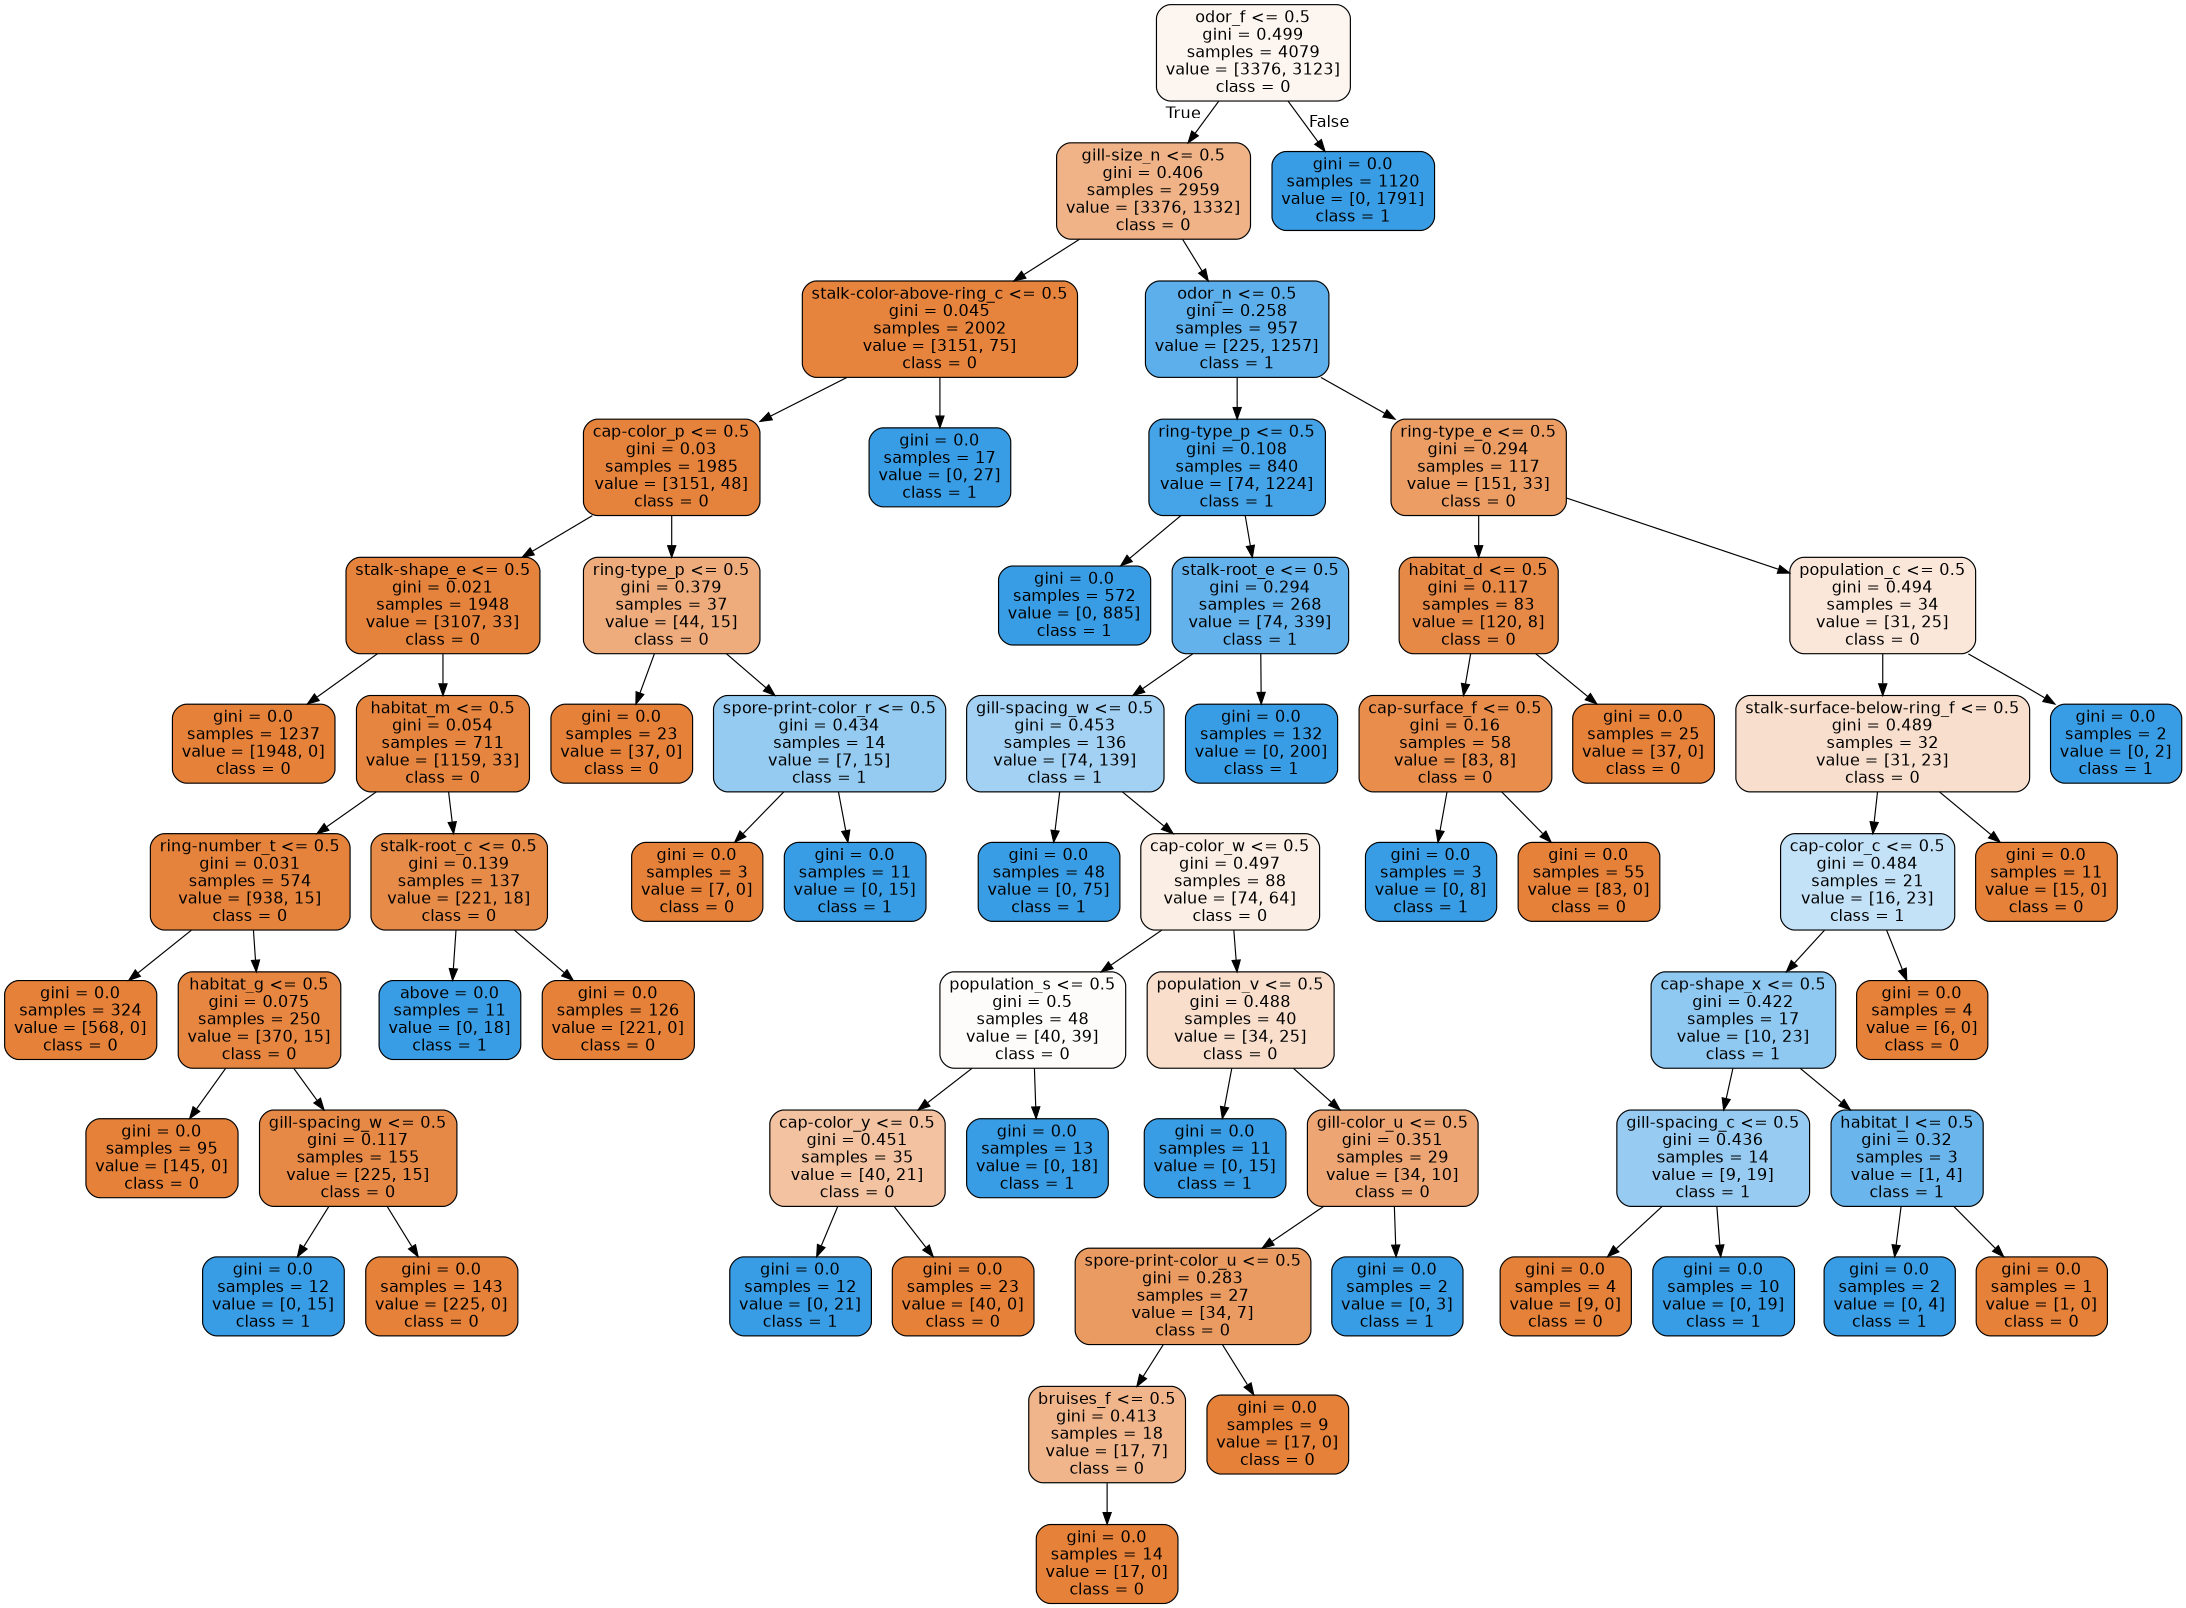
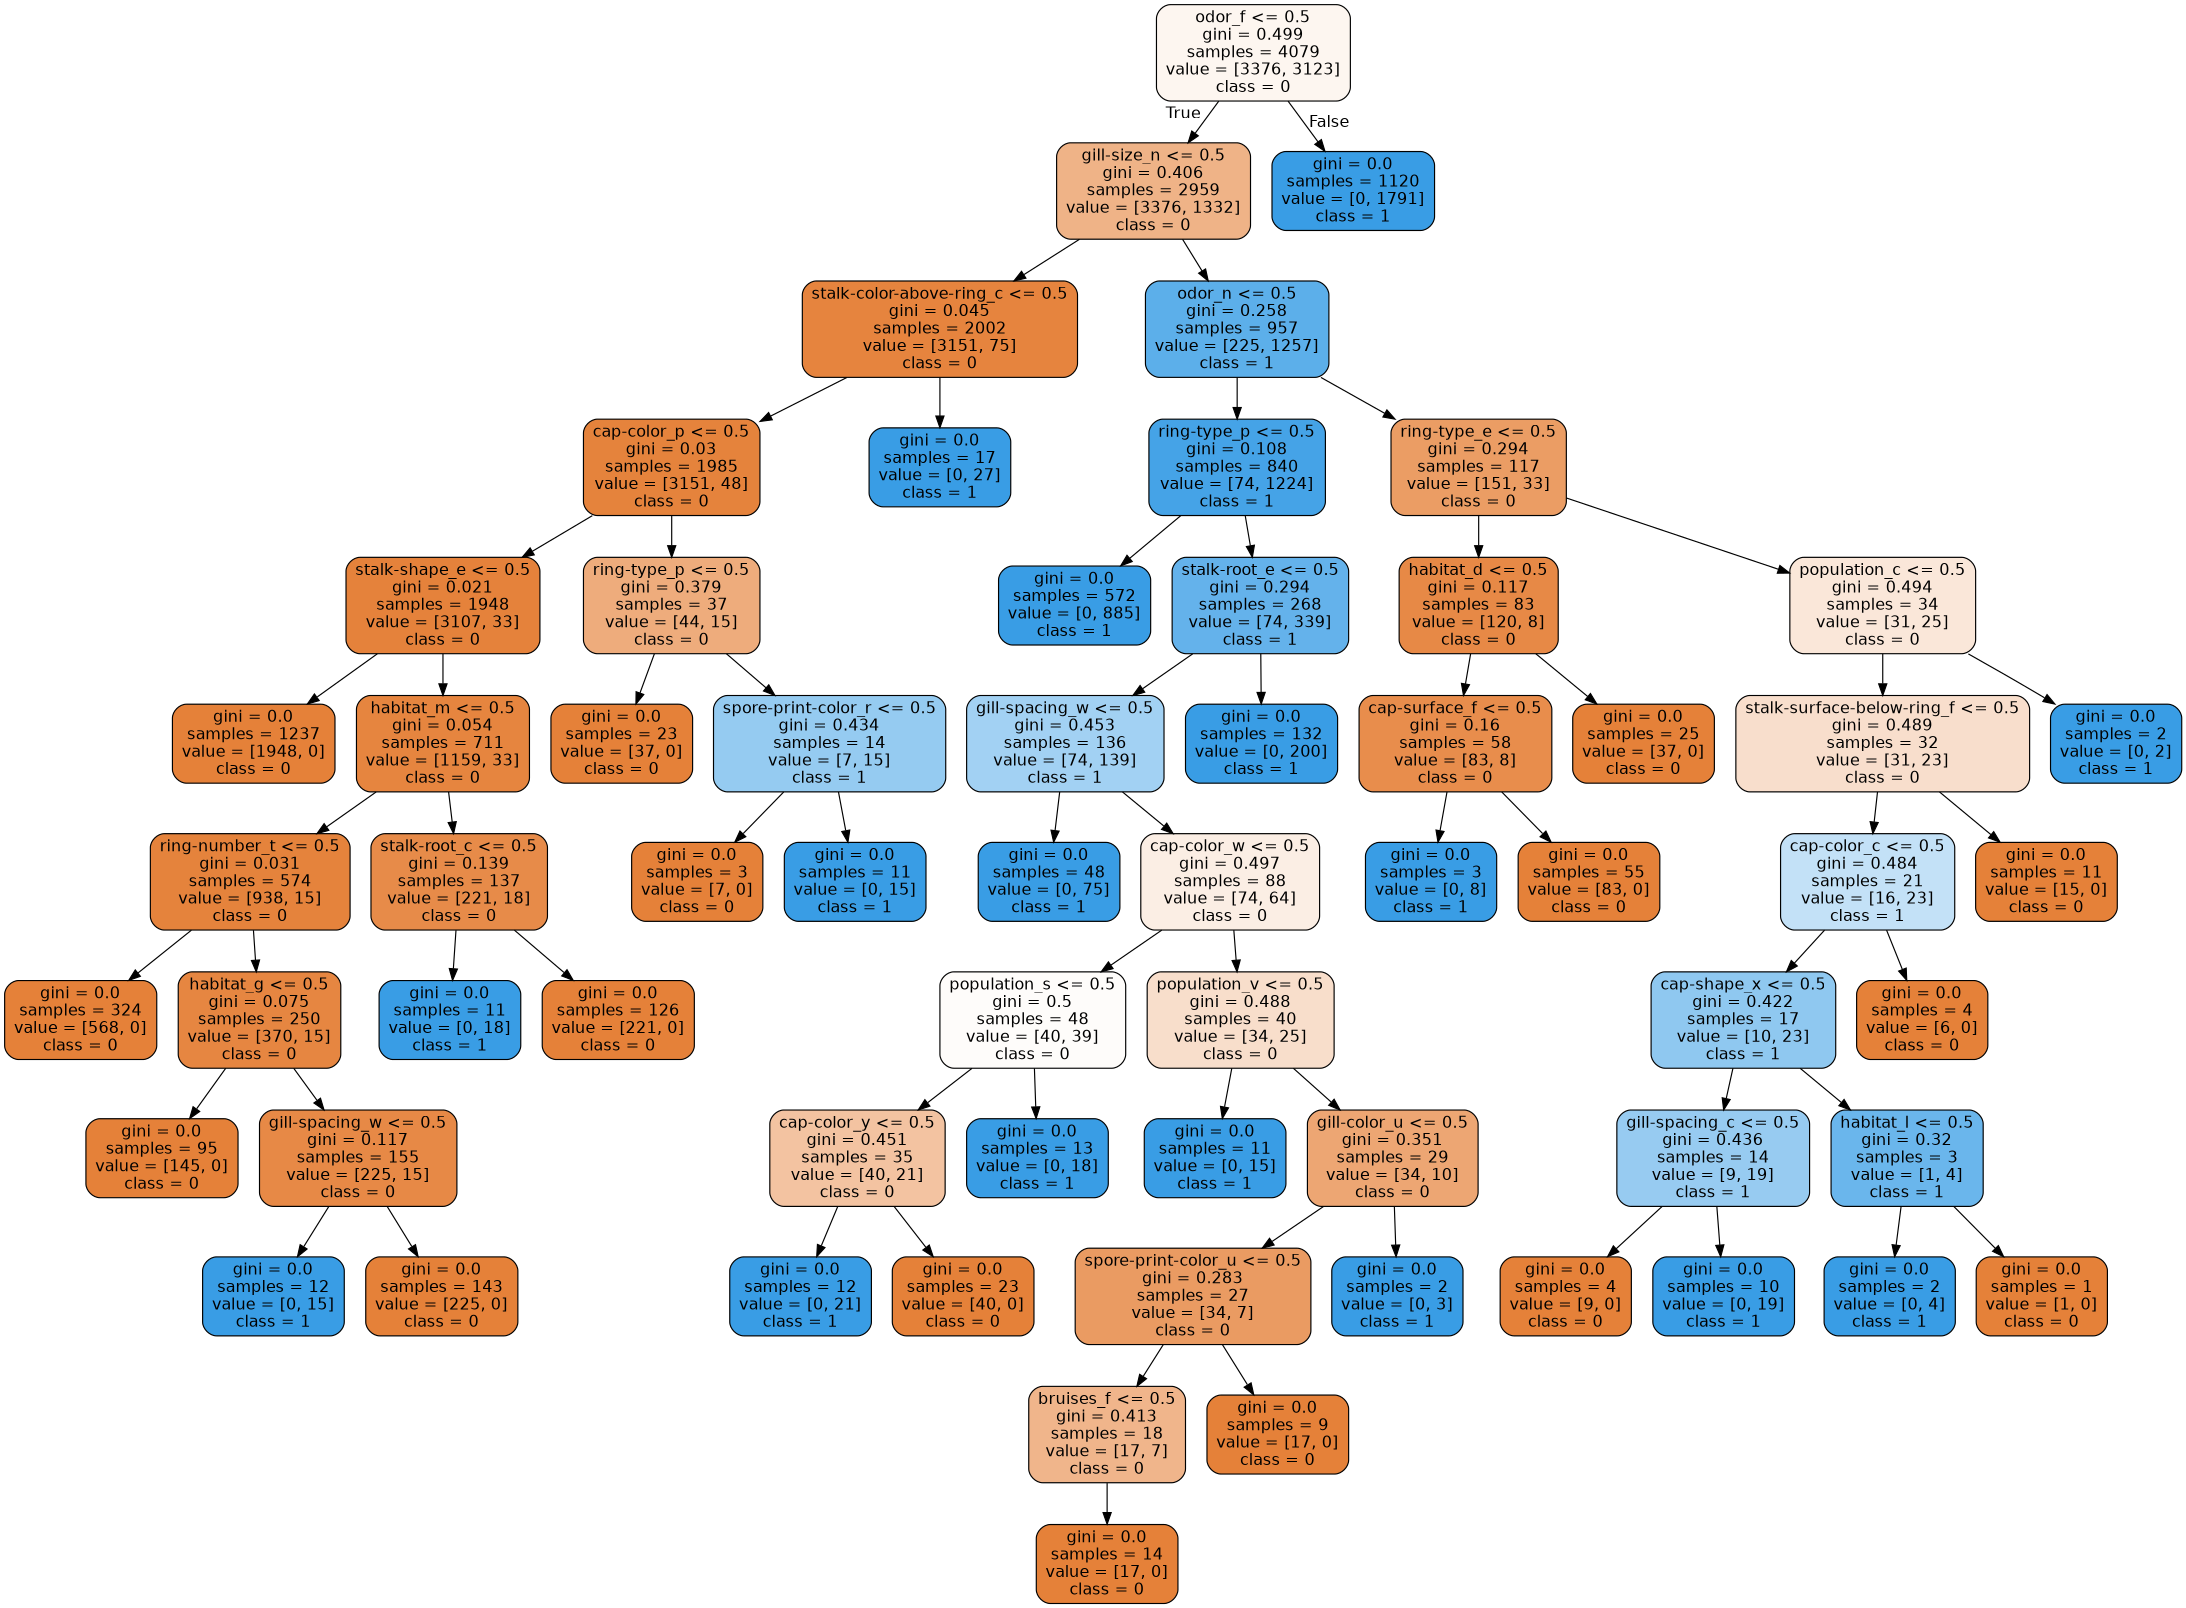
(450, 1020) -> (450, 1020)
